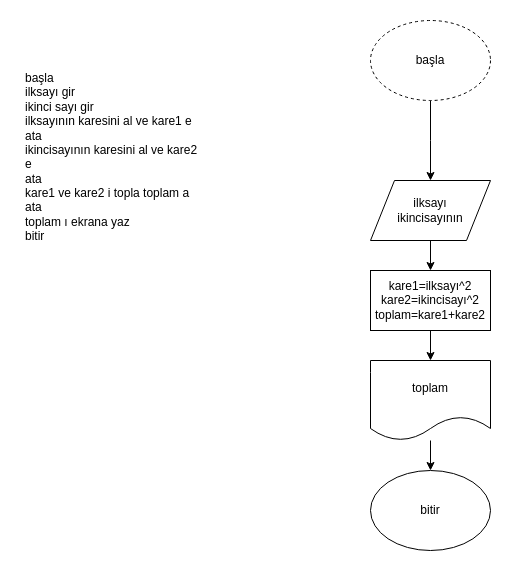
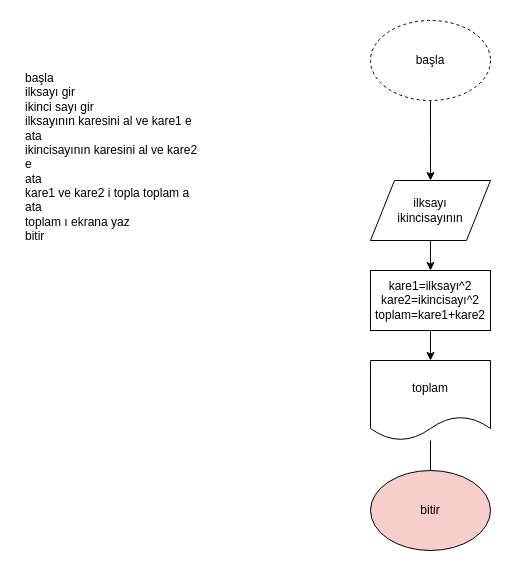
(431, 462) -> (431, 465)
(431, 511) -> (431, 511)
